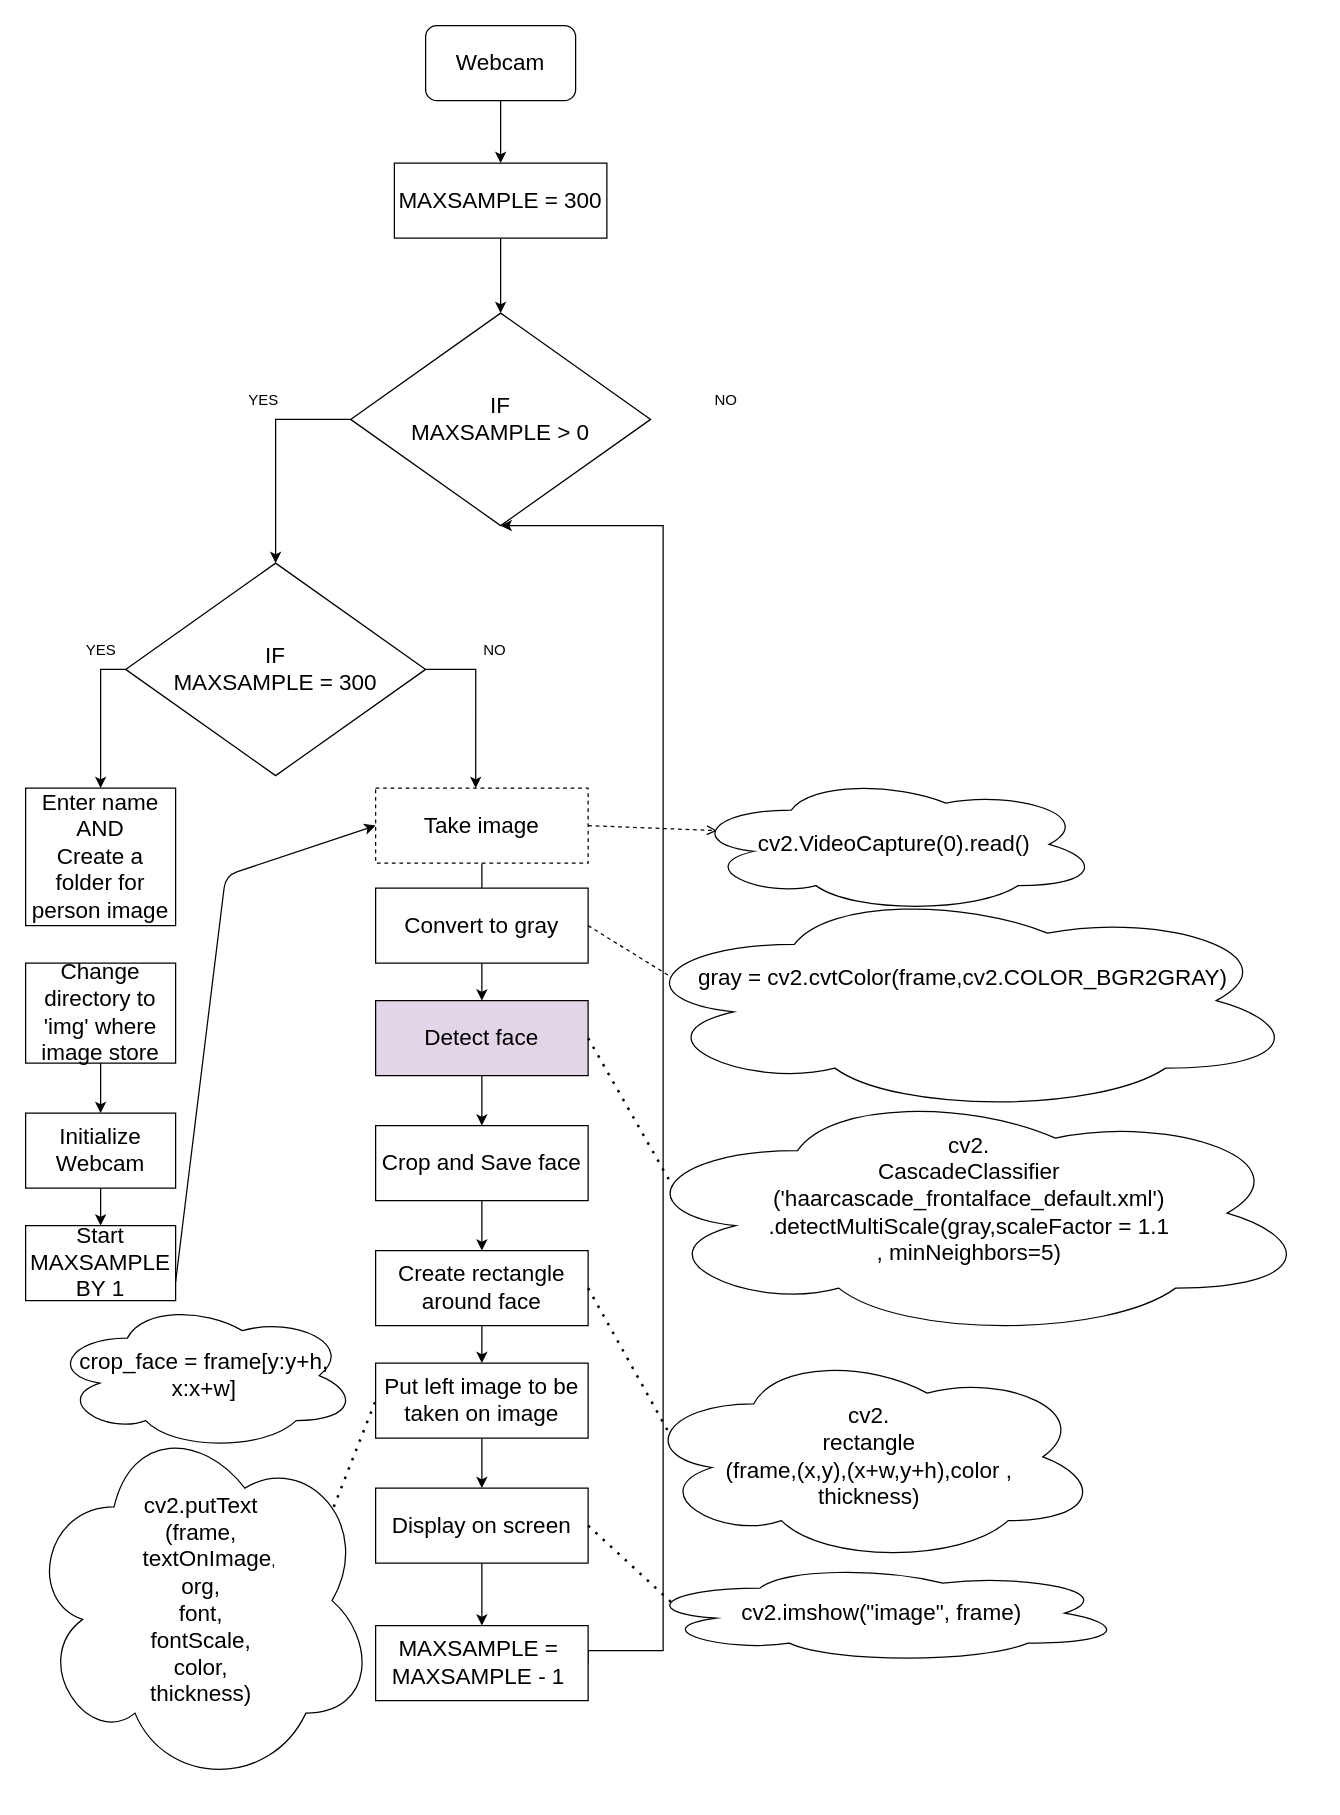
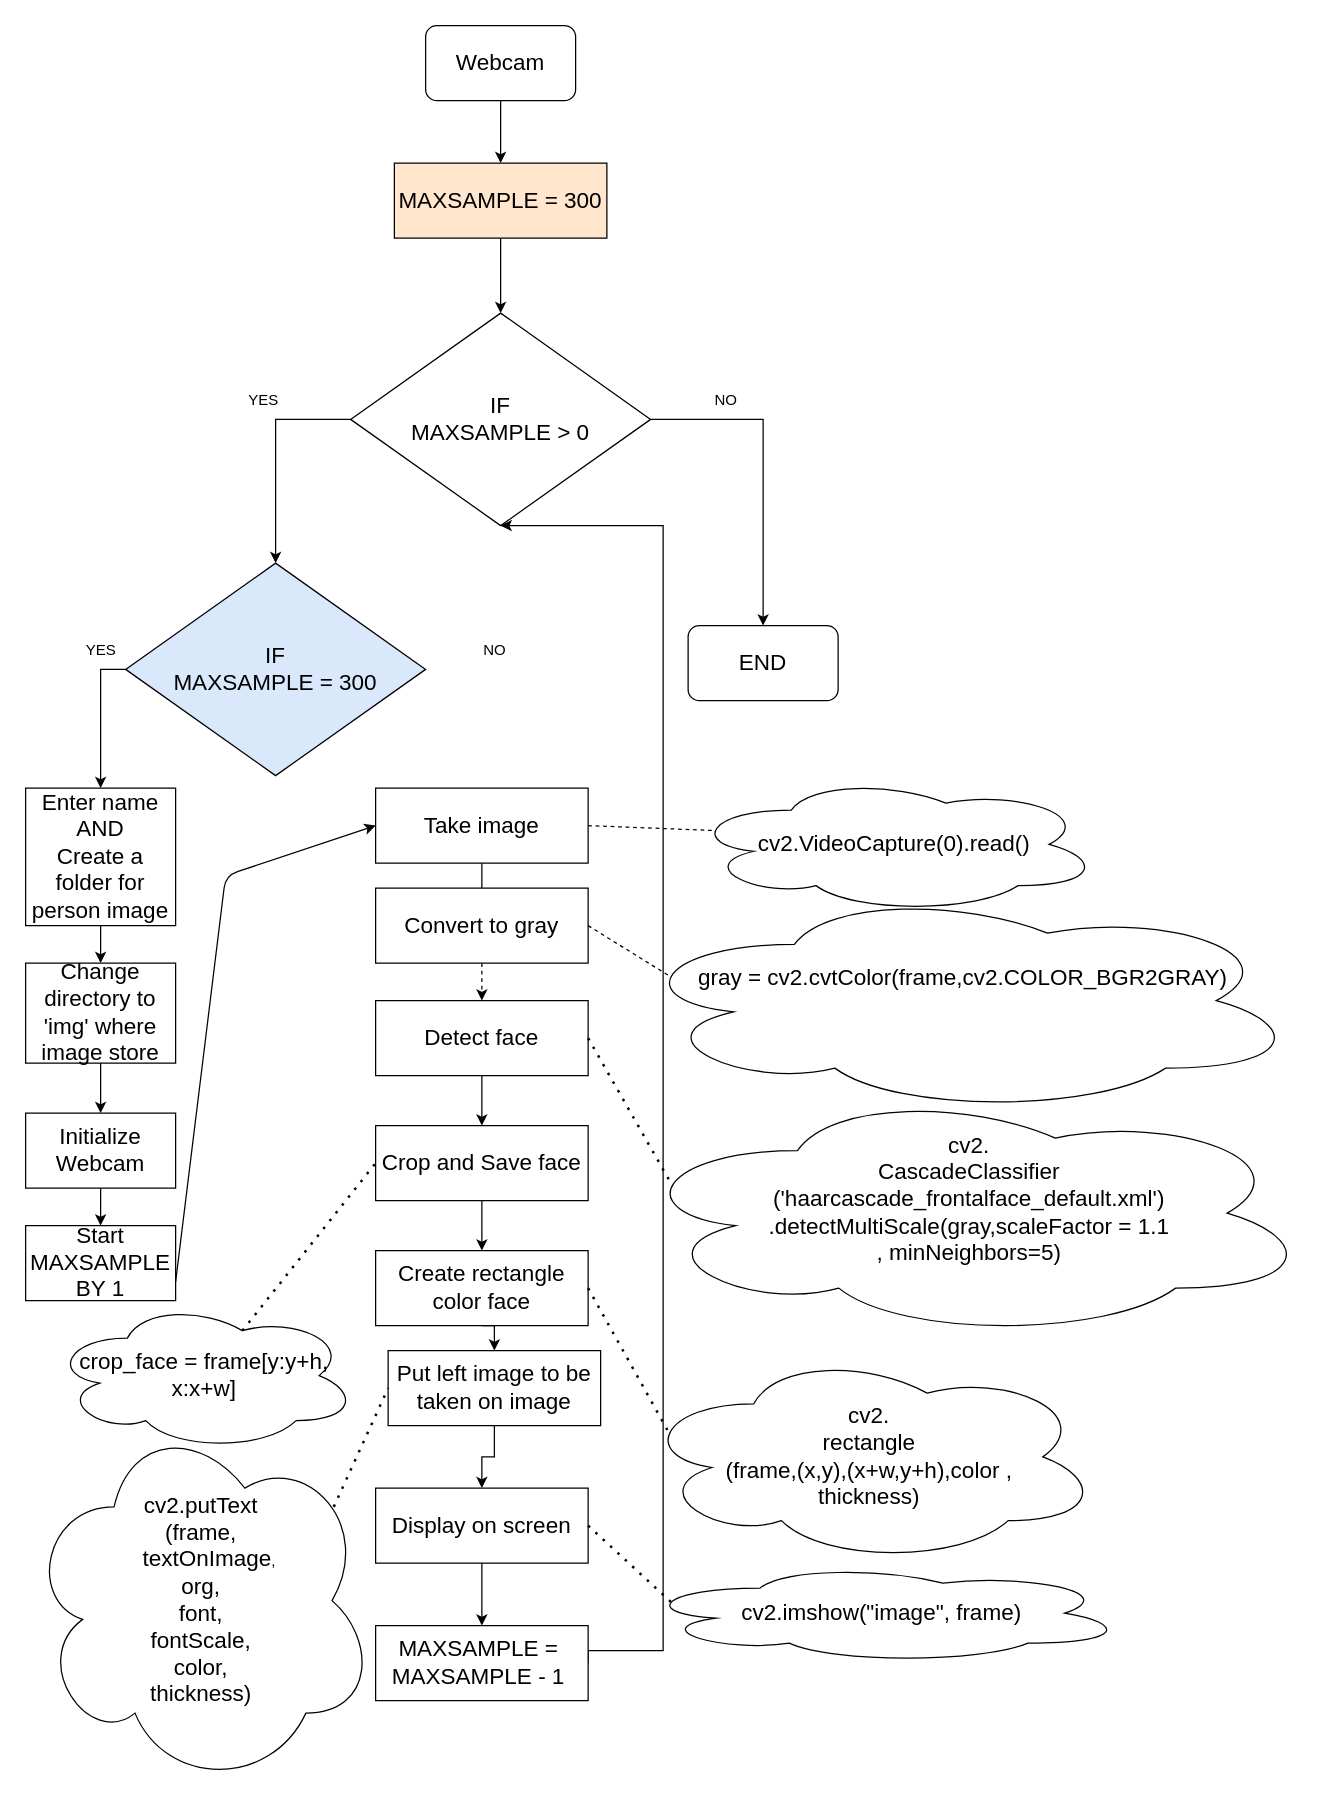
(501, 201) -> (501, 201)
none -> (763, 462)
none -> (763, 663)
(276, 669) -> (276, 669)
(476, 700) -> none
(482, 826) -> (482, 826)
(711, 830) -> (712, 830)
none -> (101, 940)
(482, 978) -> (482, 978)
(482, 1038) -> (482, 1038)
none -> (310, 1246)
(482, 1288) -> (482, 1288)
(482, 1401) -> (494, 1388)
